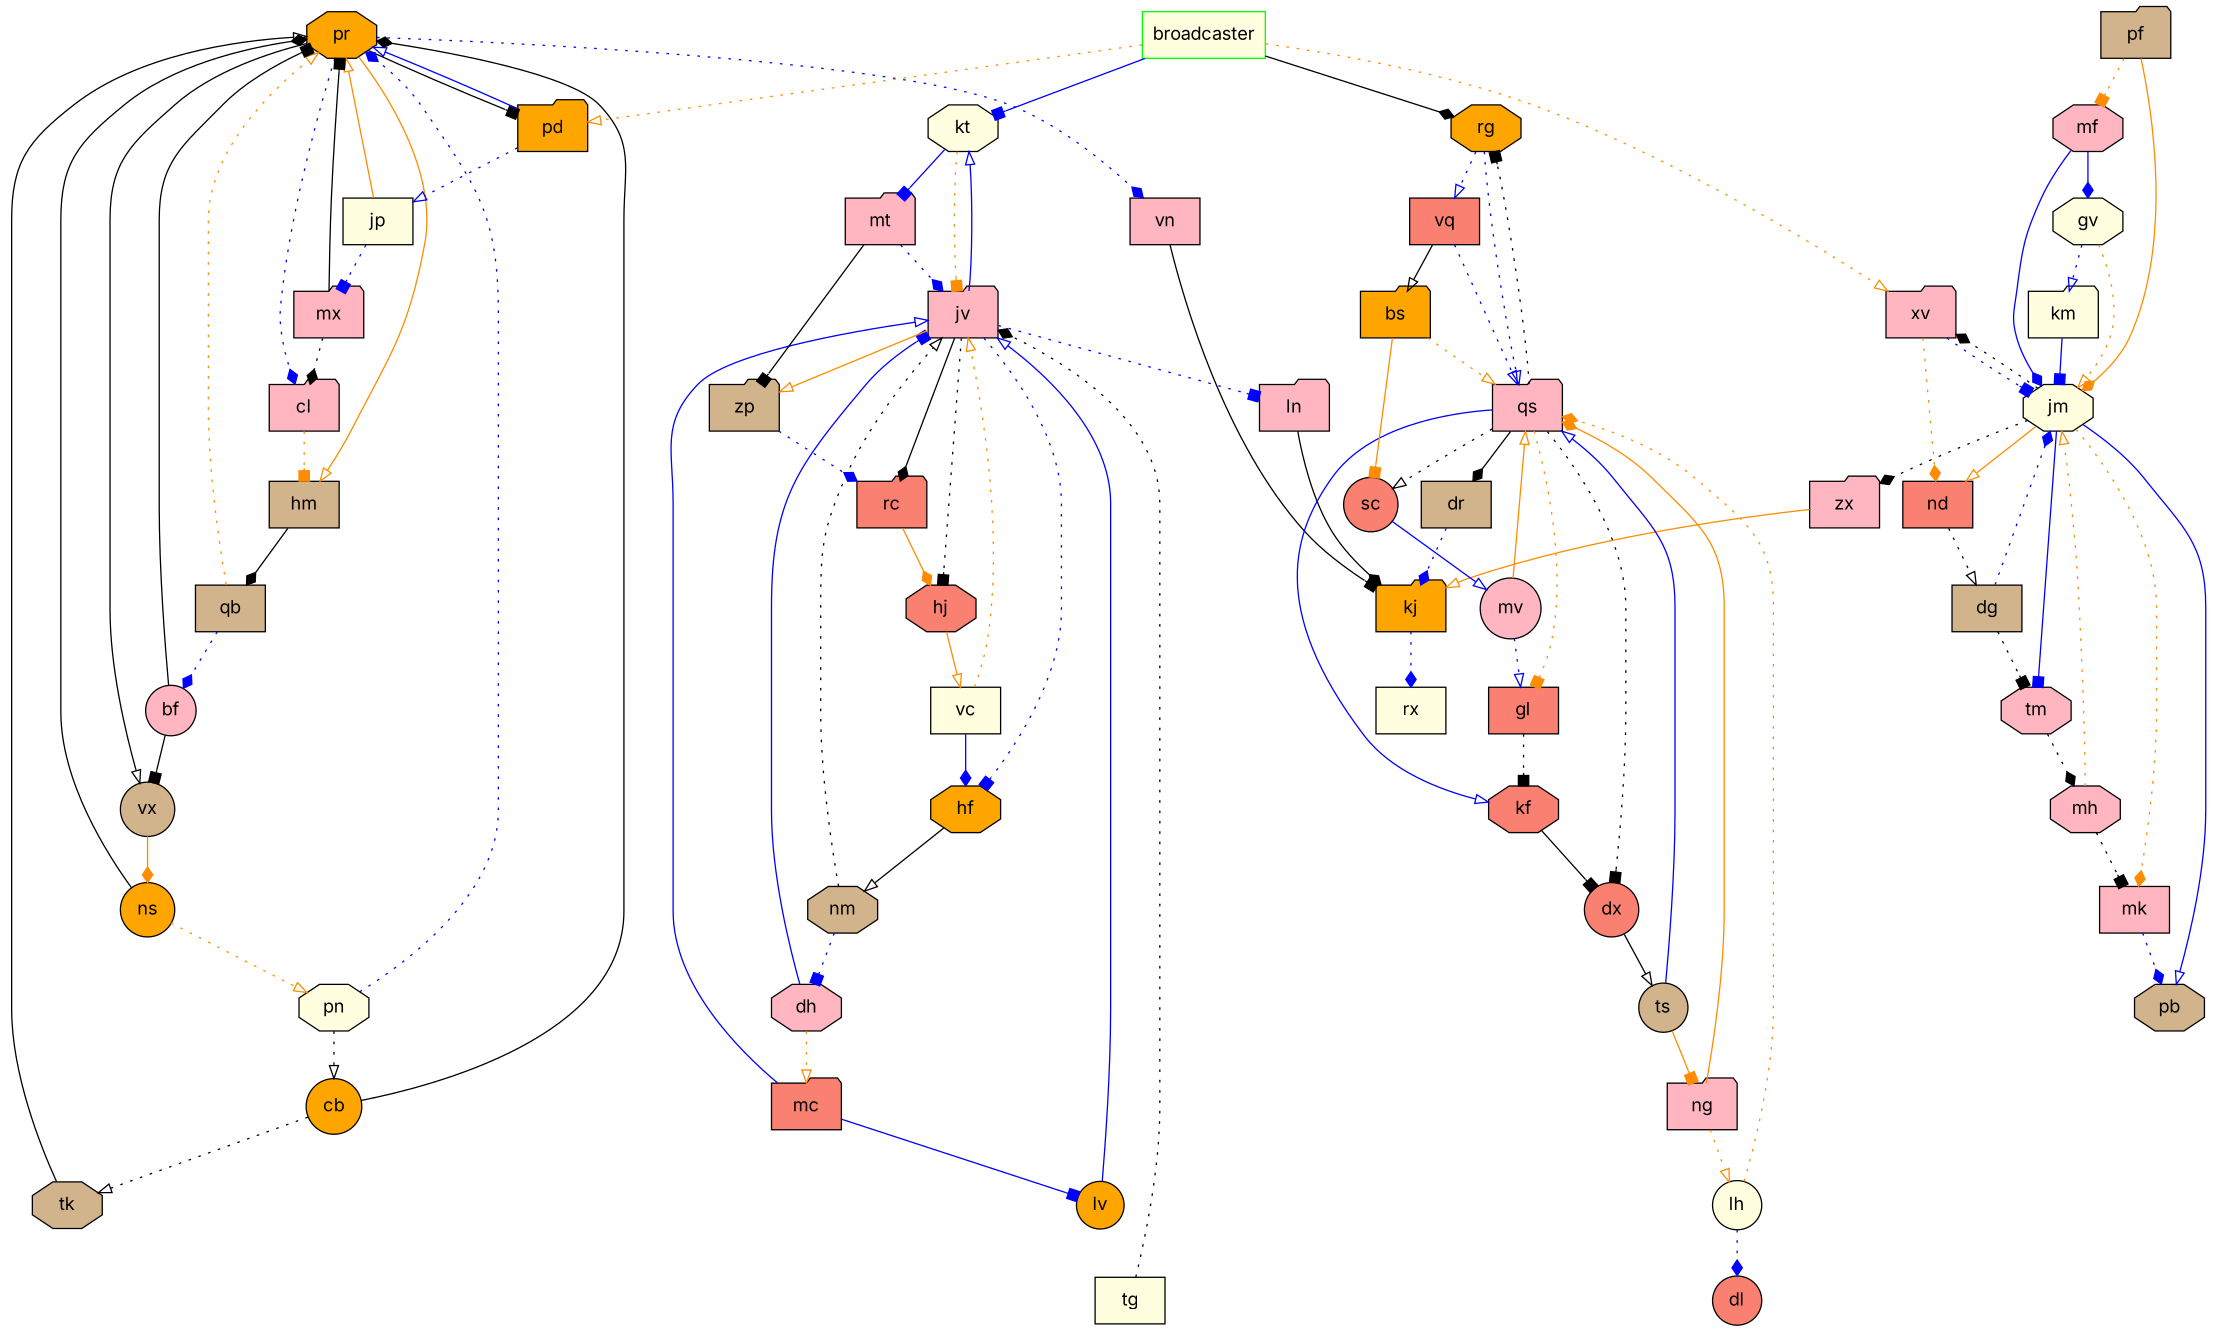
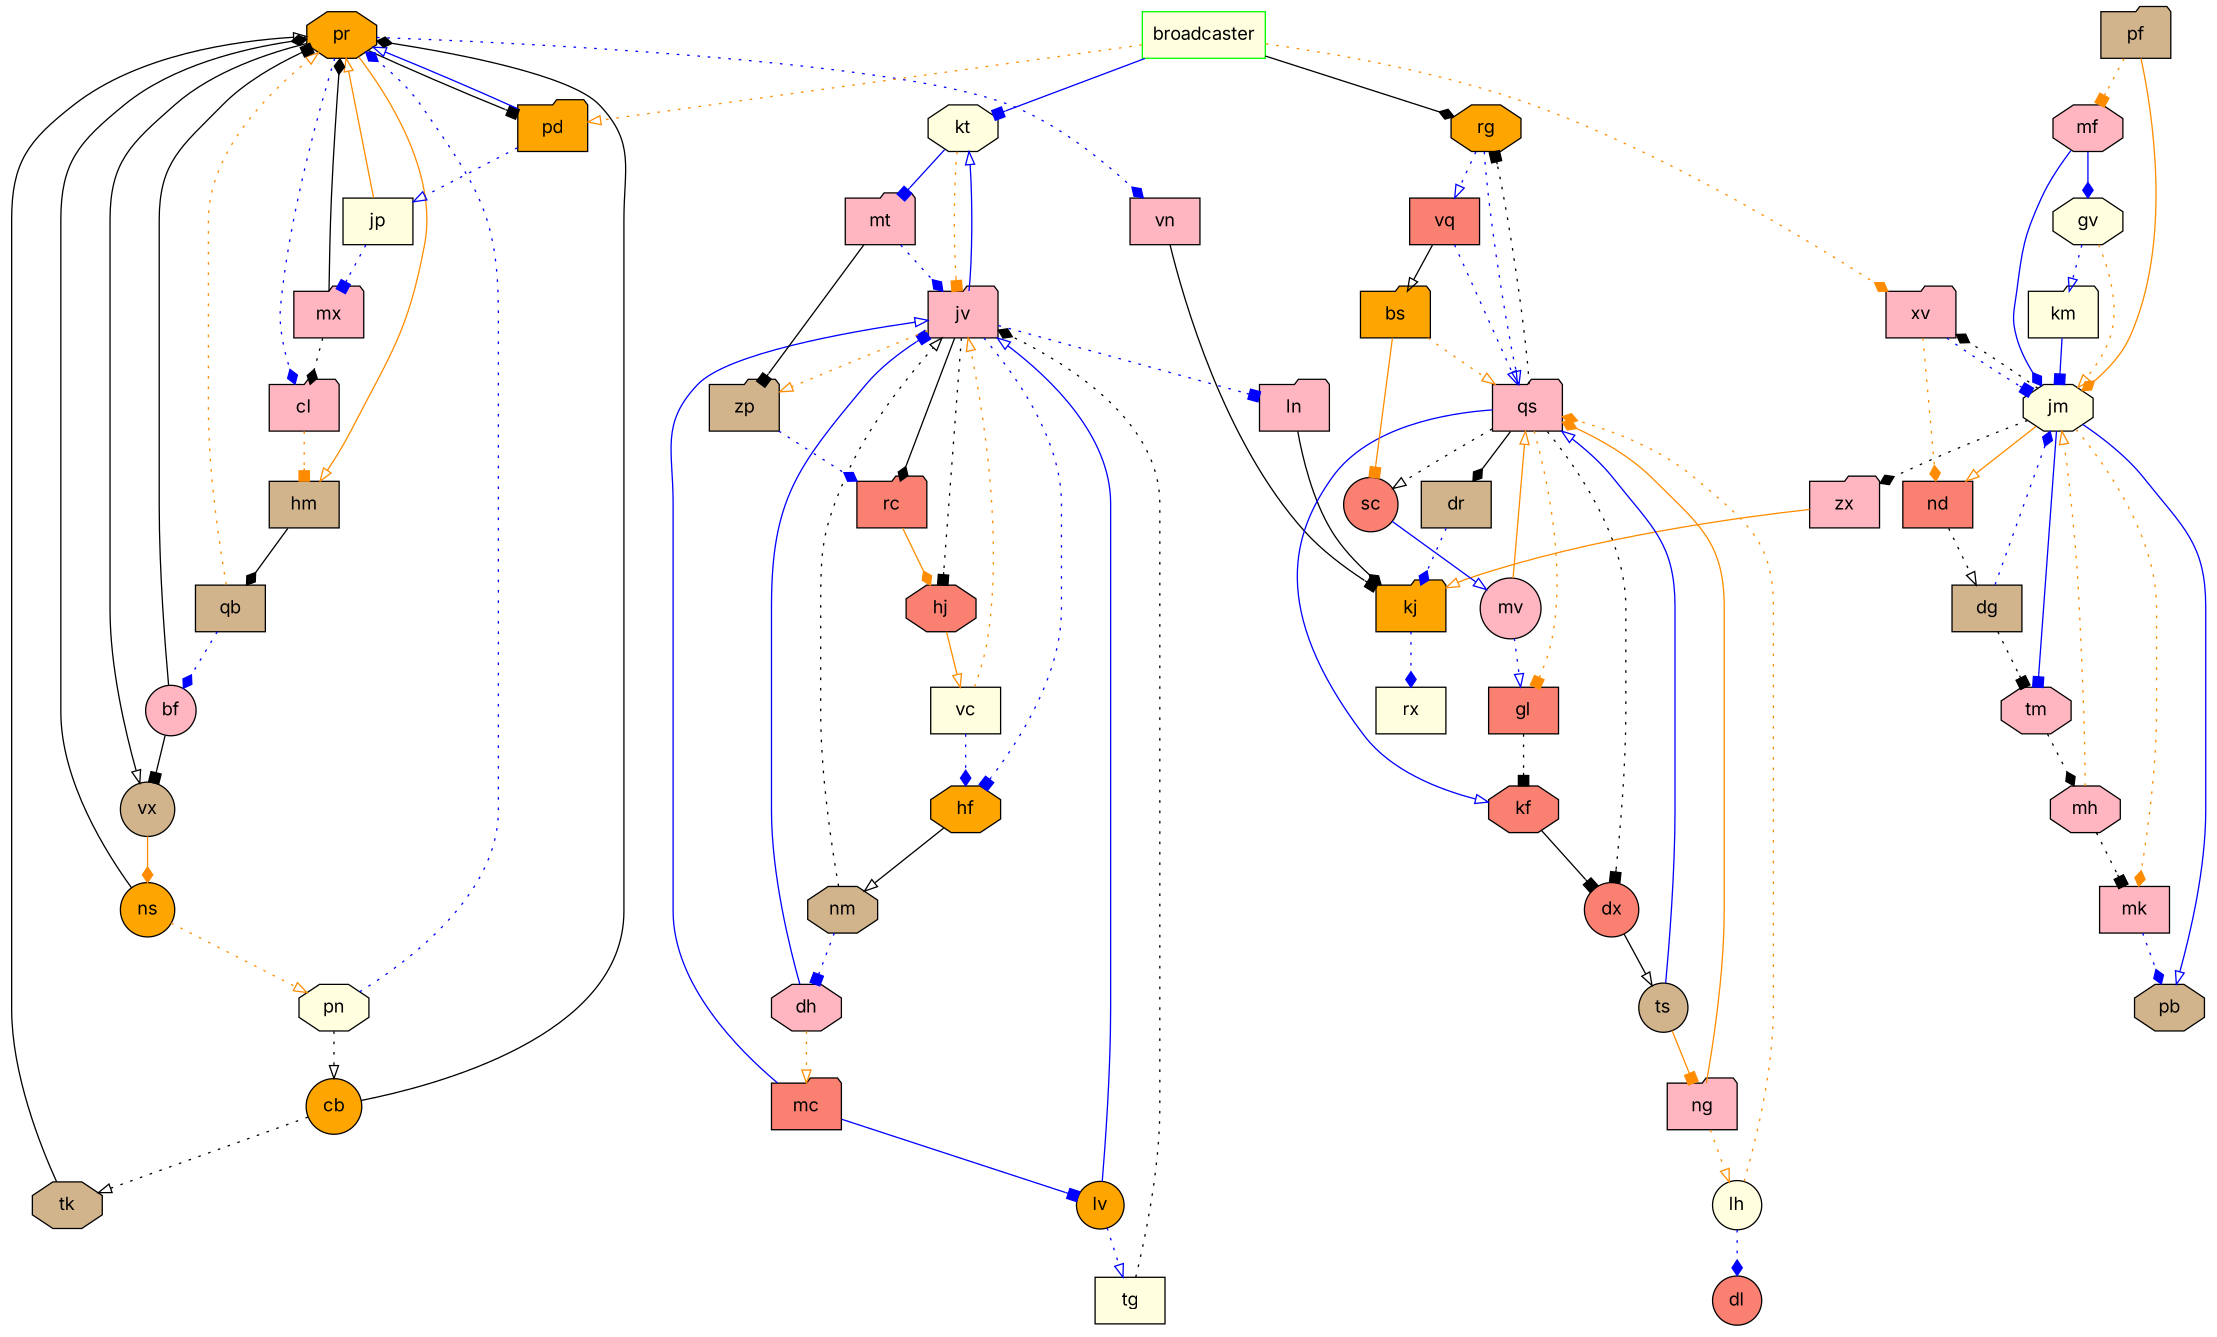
(1586, 126) -> (1586, 126)
(332, 181) -> (332, 181)
(860, 359) -> (860, 359)
(966, 752) -> (966, 752)
none -> (1113, 1246)
